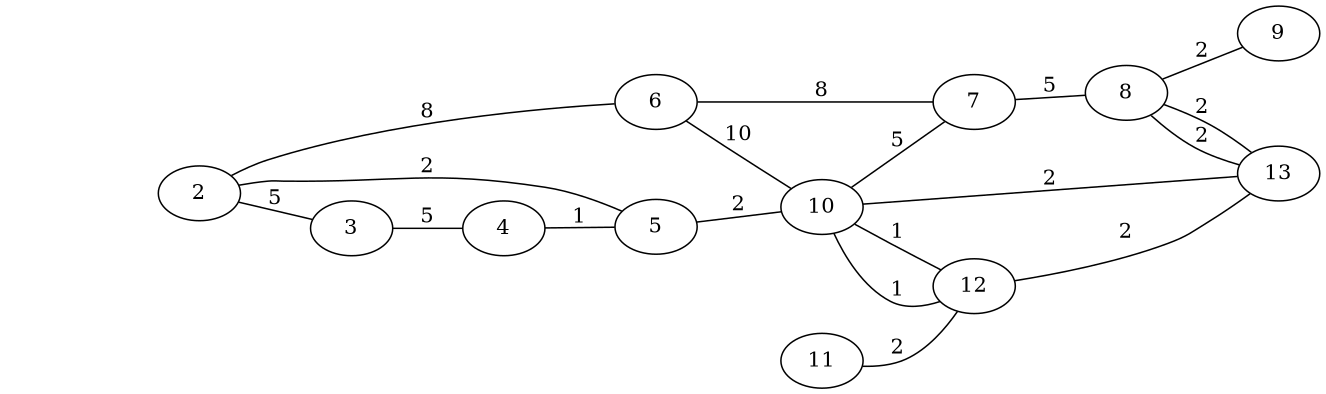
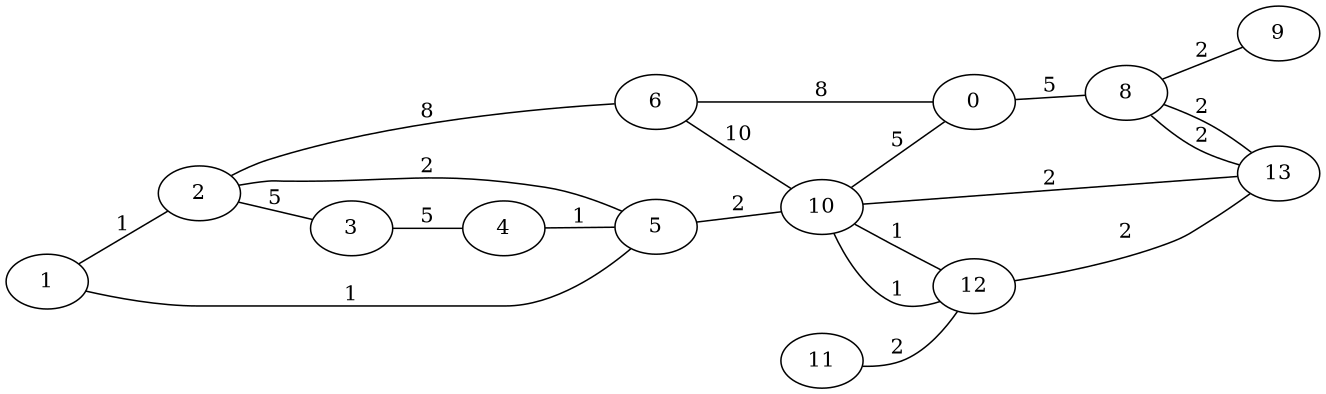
(974, 102) -> (974, 102)
none -> (47, 282)
